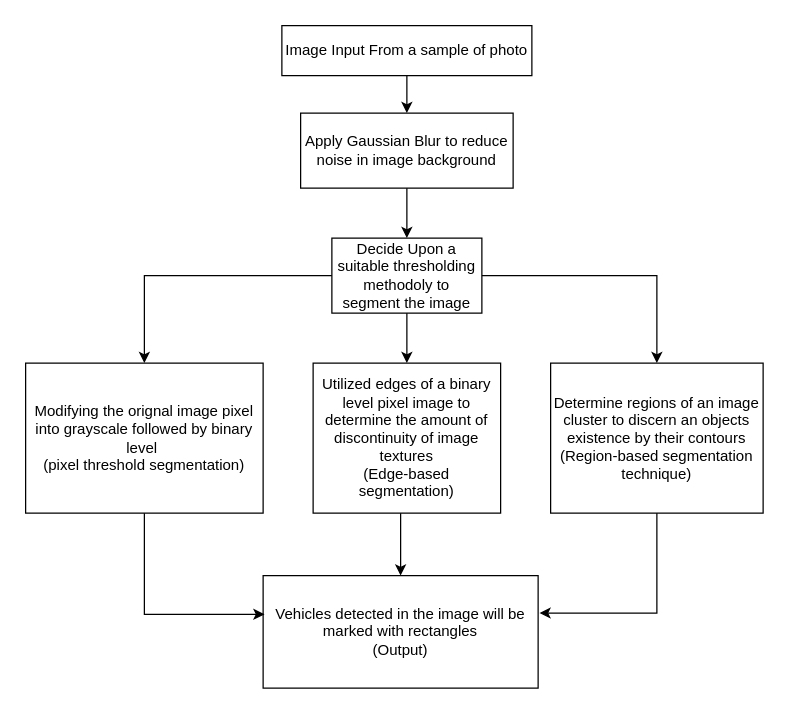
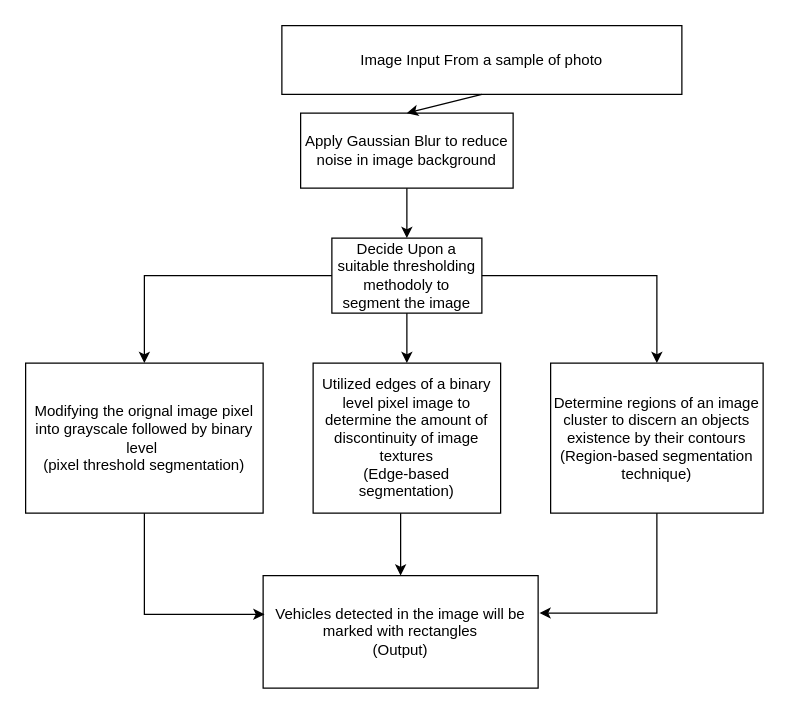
(407, 51) -> (482, 60)
